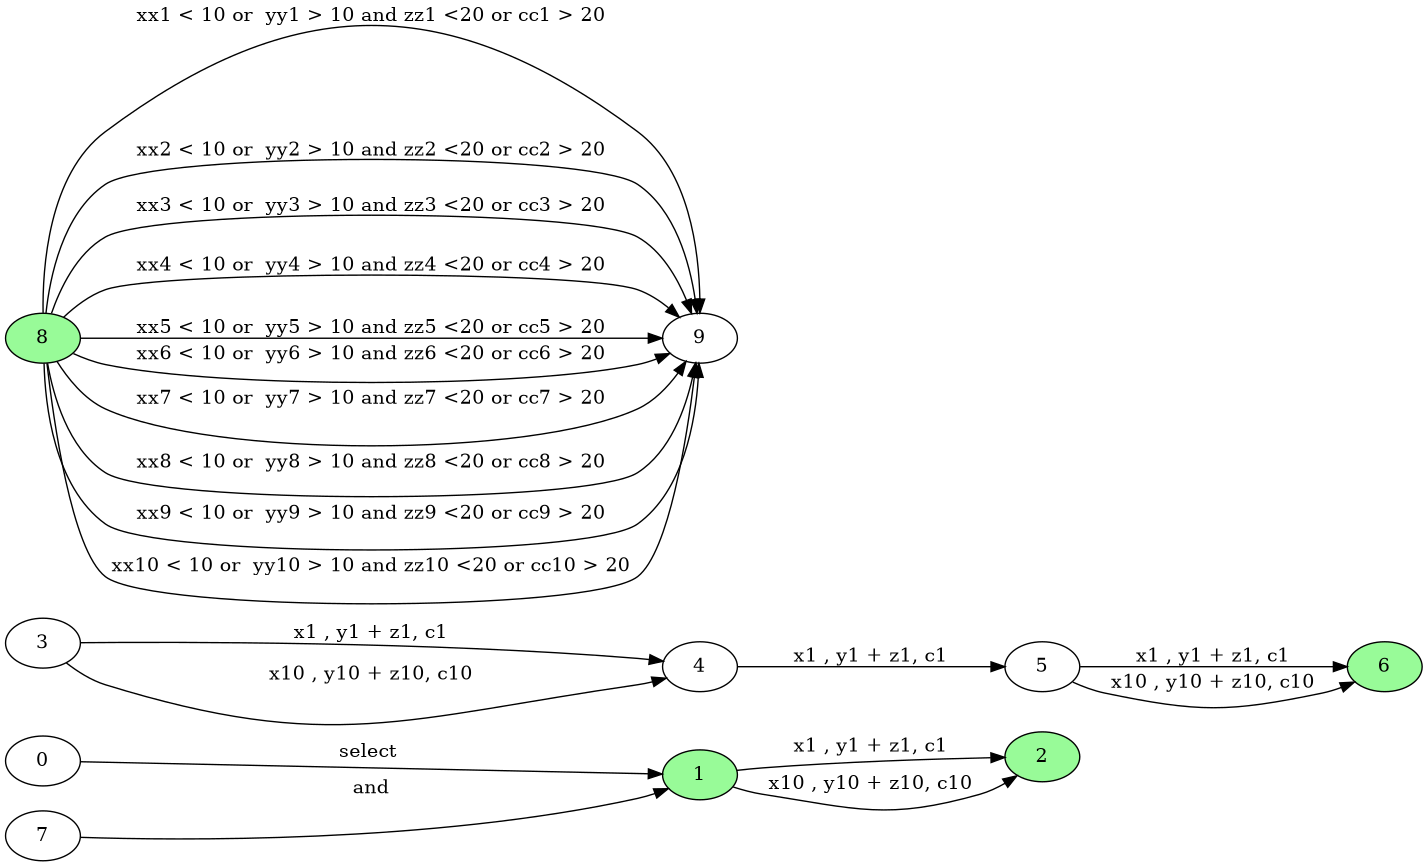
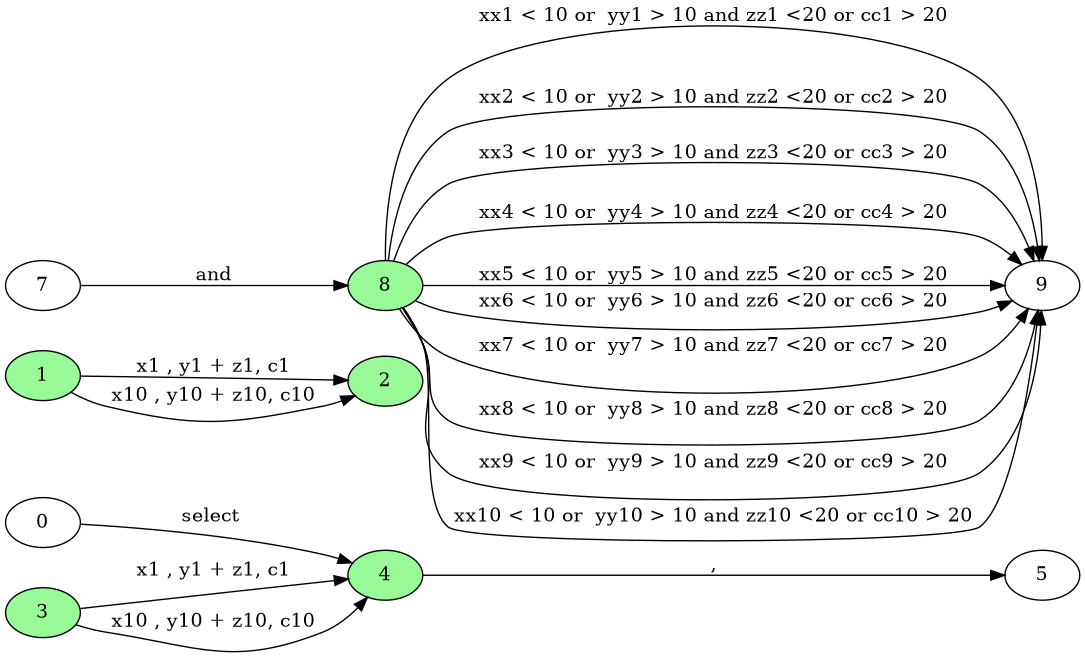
(43, 643) -> (43, 613)
(871, 656) -> (714, 565)
(700, 667) -> (385, 575)
(1385, 667) -> none
(364, 768) -> (210, 536)
(370, 833) -> (207, 286)
